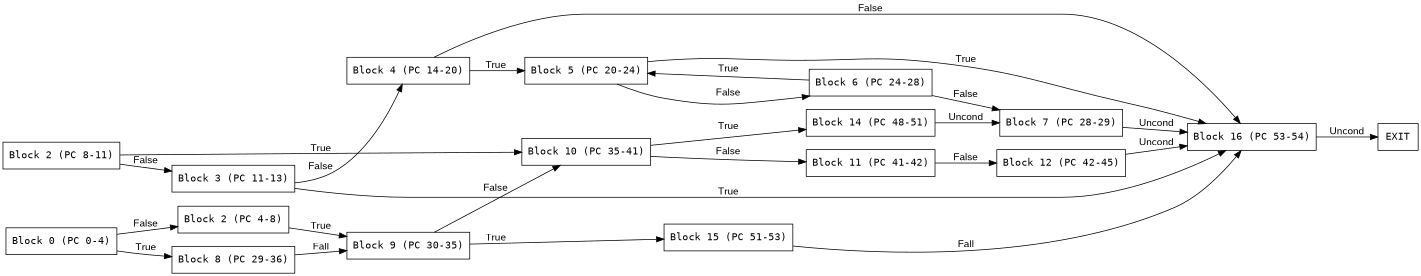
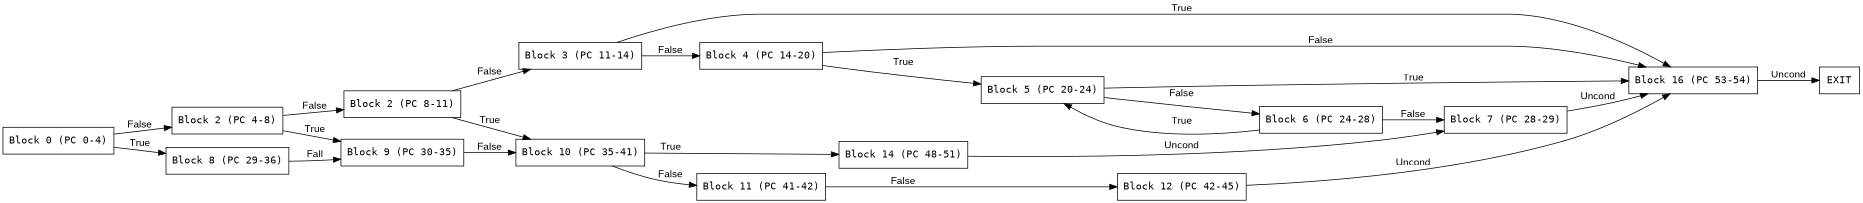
none -> (310, 113)
(233, 179) -> (580, 56)
(728, 237) -> none
